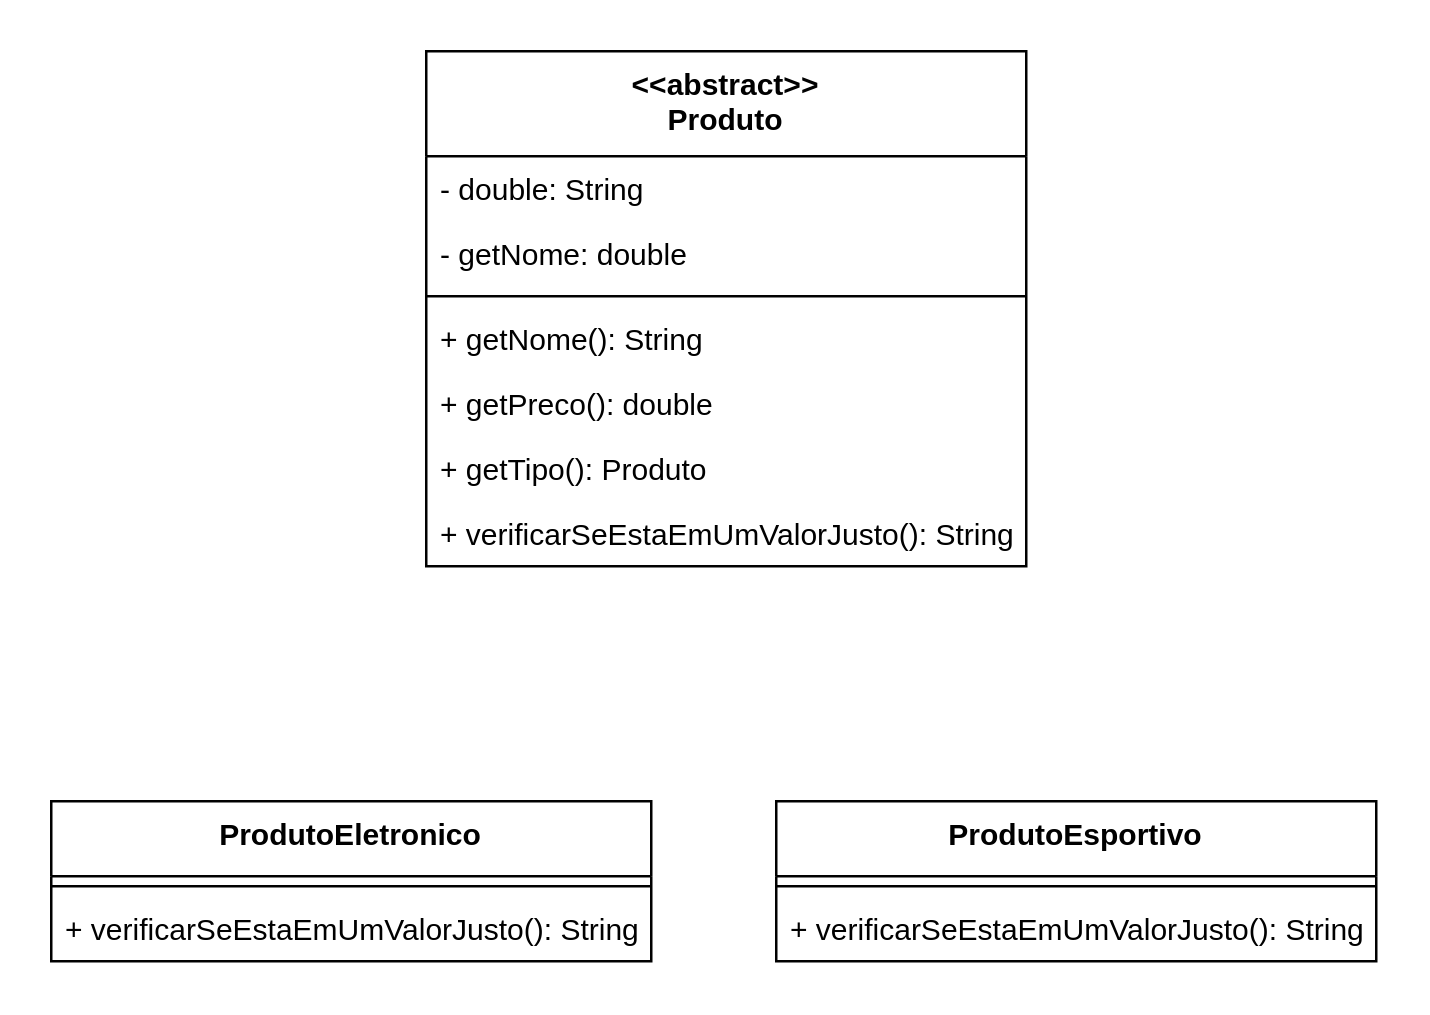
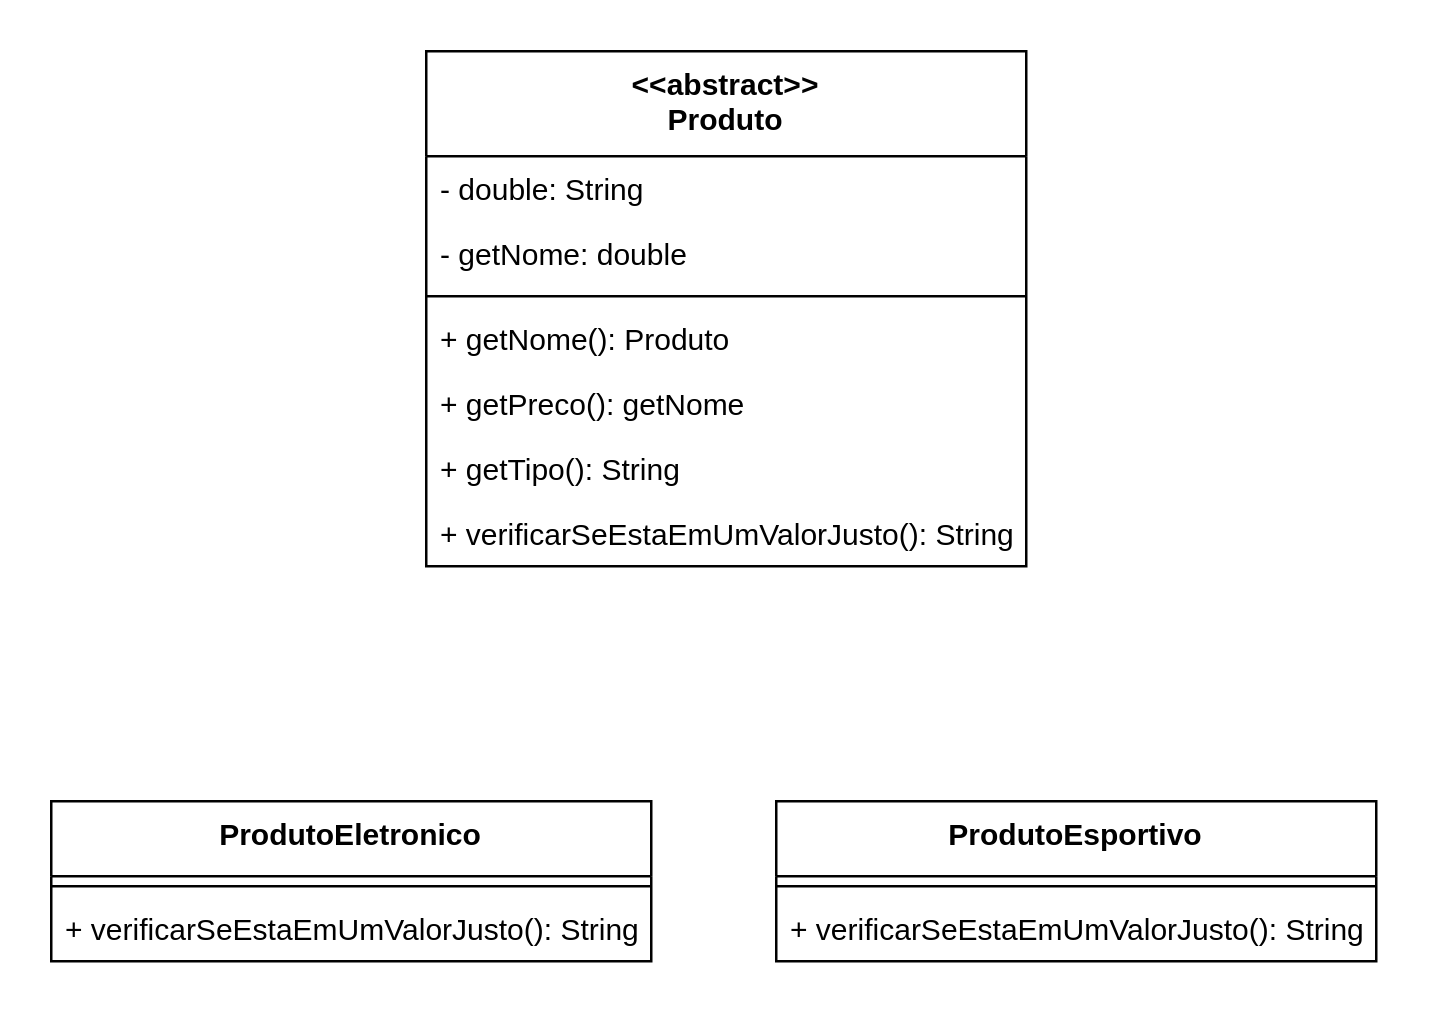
(585, 342) -> (598, 342)
(594, 407) -> (606, 407)
(594, 472) -> (581, 472)
